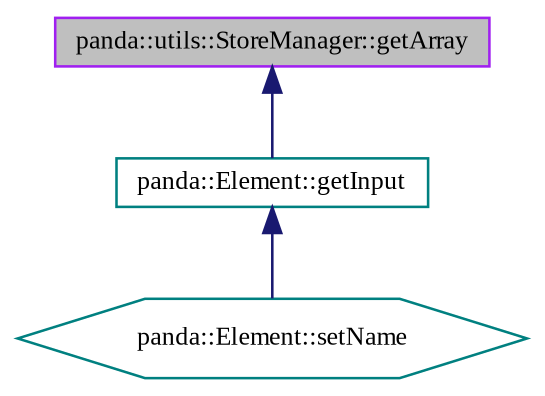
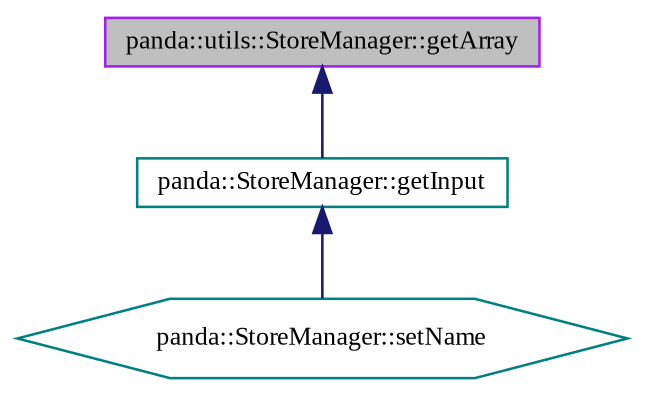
(272, 183) -> (322, 183)
(272, 338) -> (322, 338)
